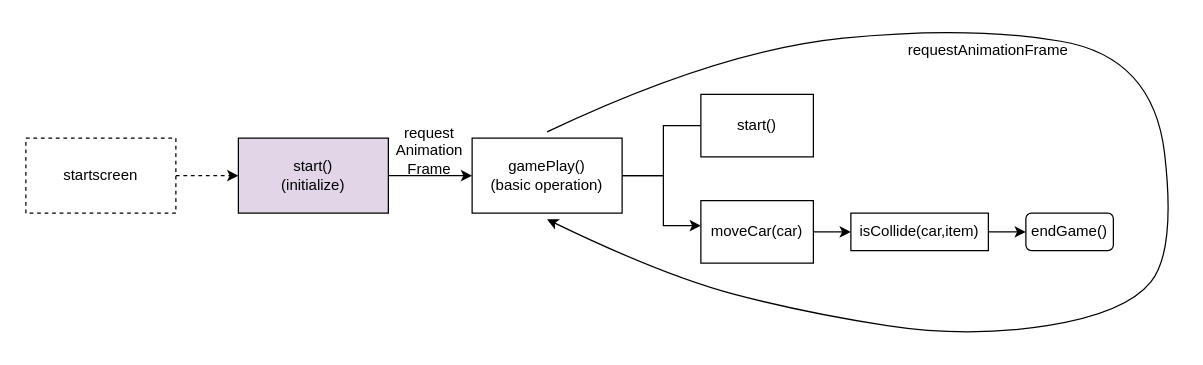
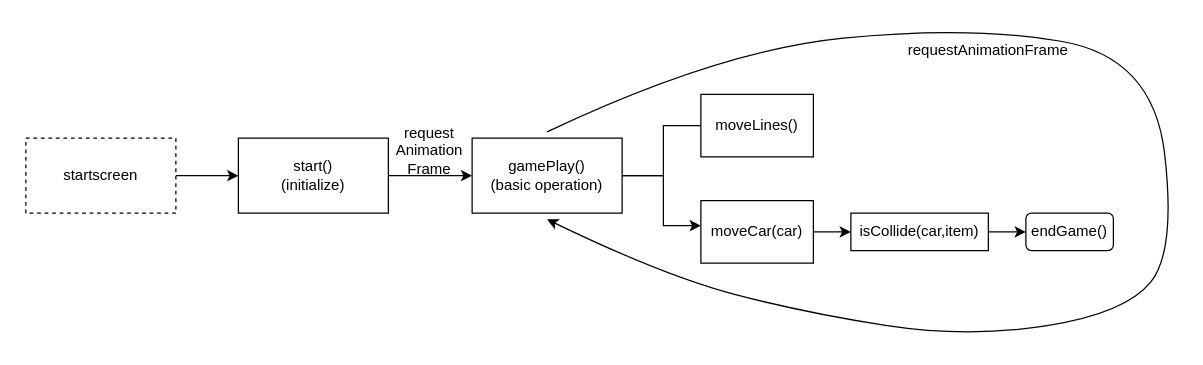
(757, 126) -> (757, 126)
(203, 176) -> (203, 176)
(313, 176) -> (313, 176)
